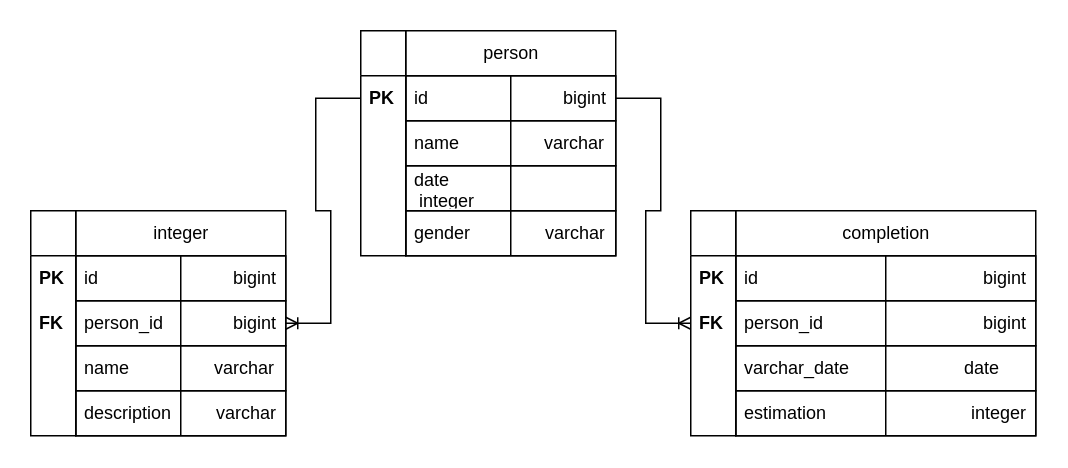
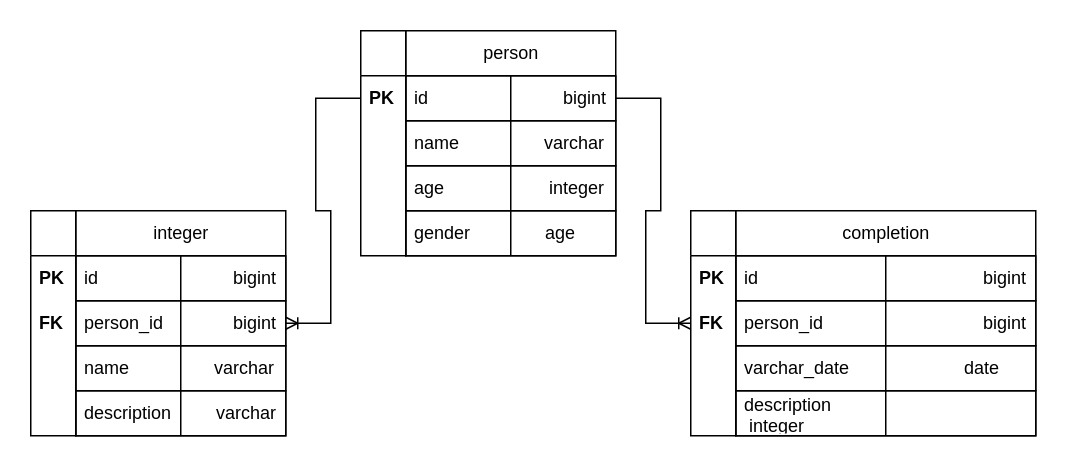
(512, 188) -> (512, 188)
(512, 233) -> (512, 233)
(887, 413) -> (887, 413)
